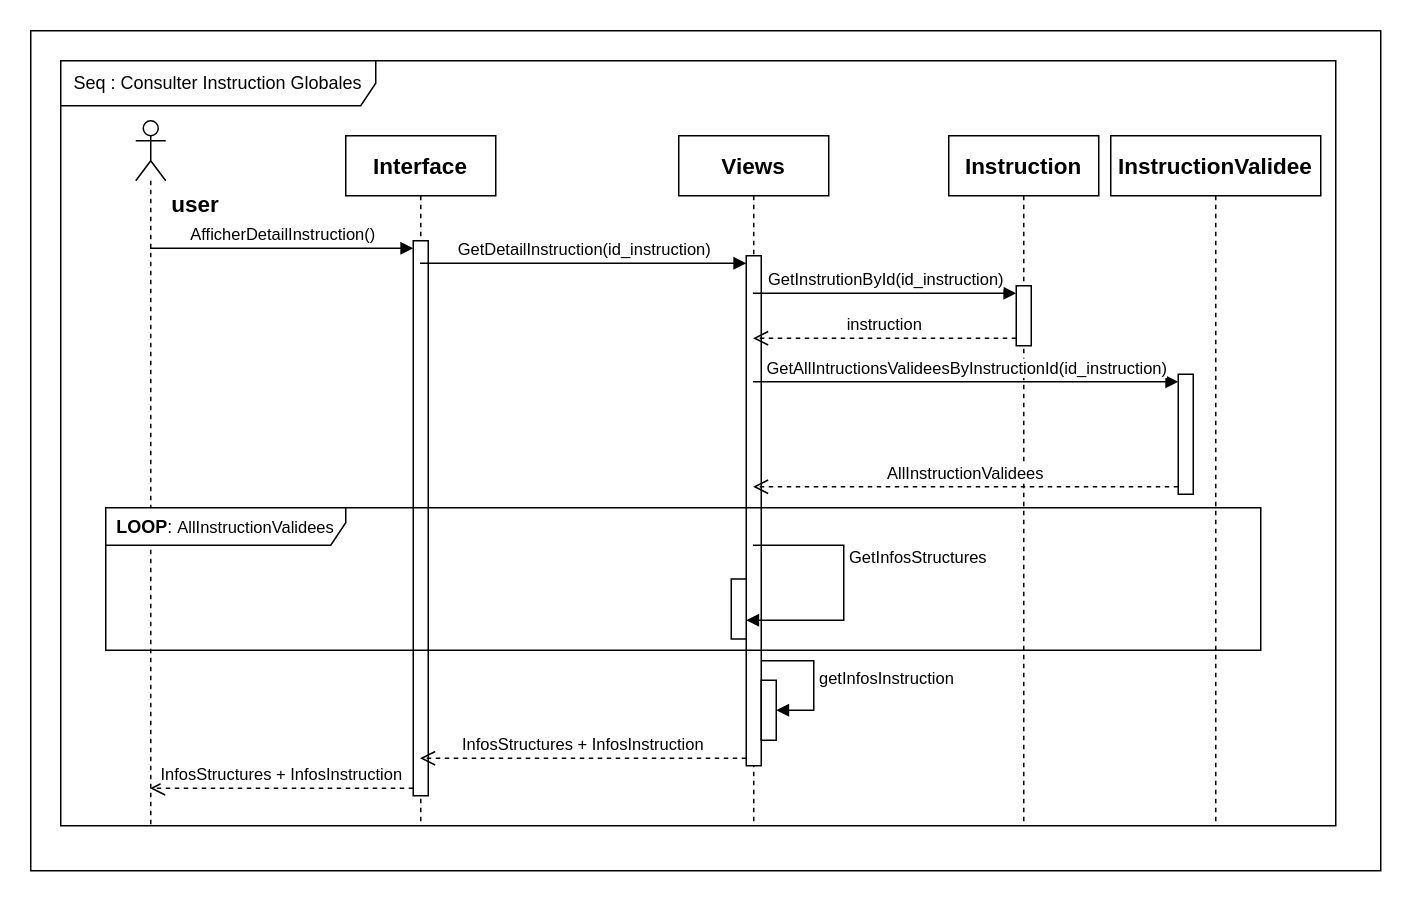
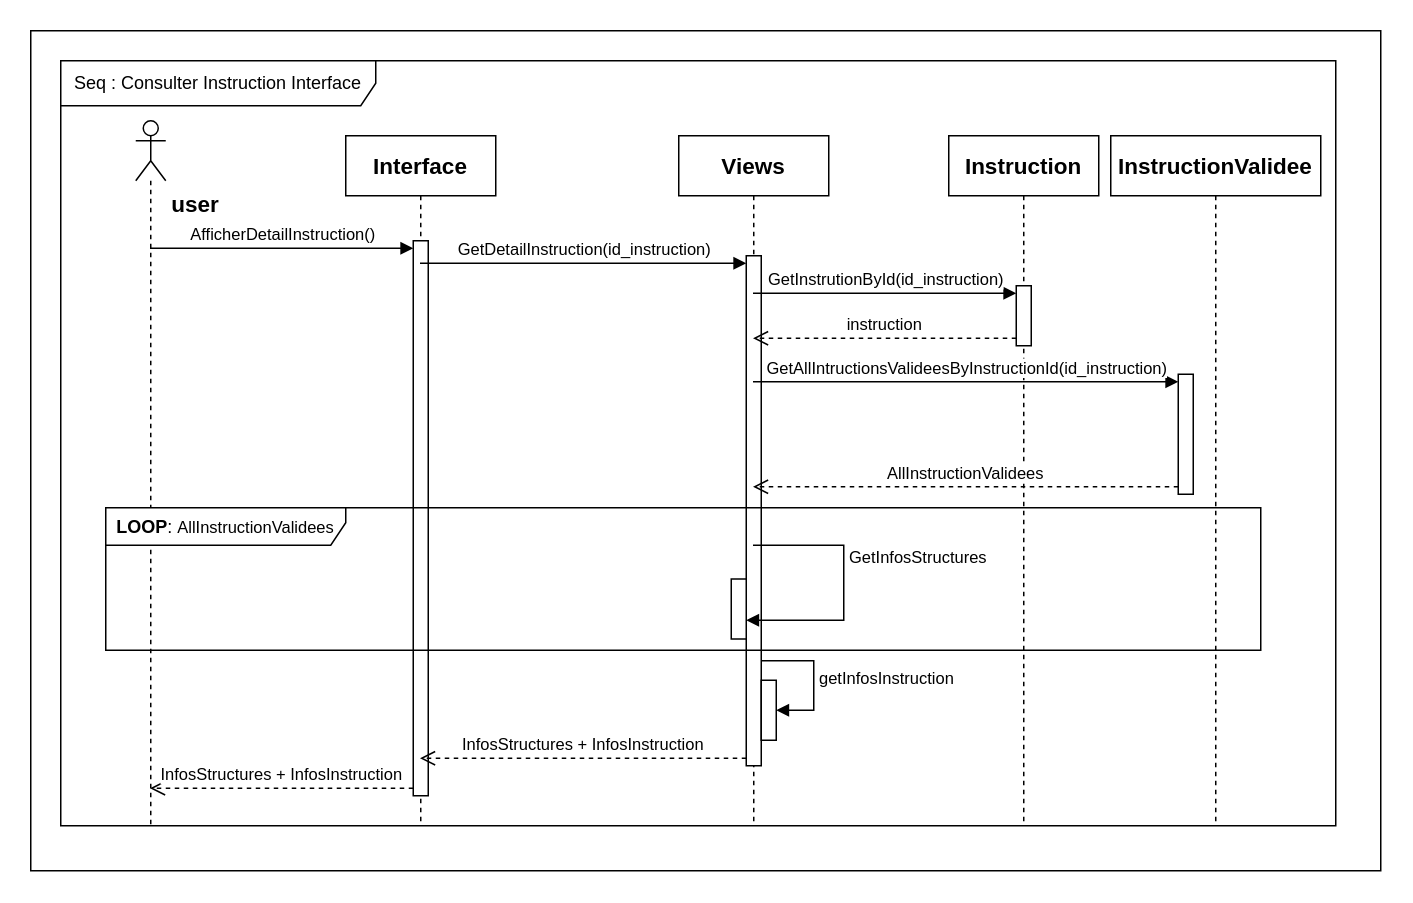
(218, 83) -> (218, 83)
